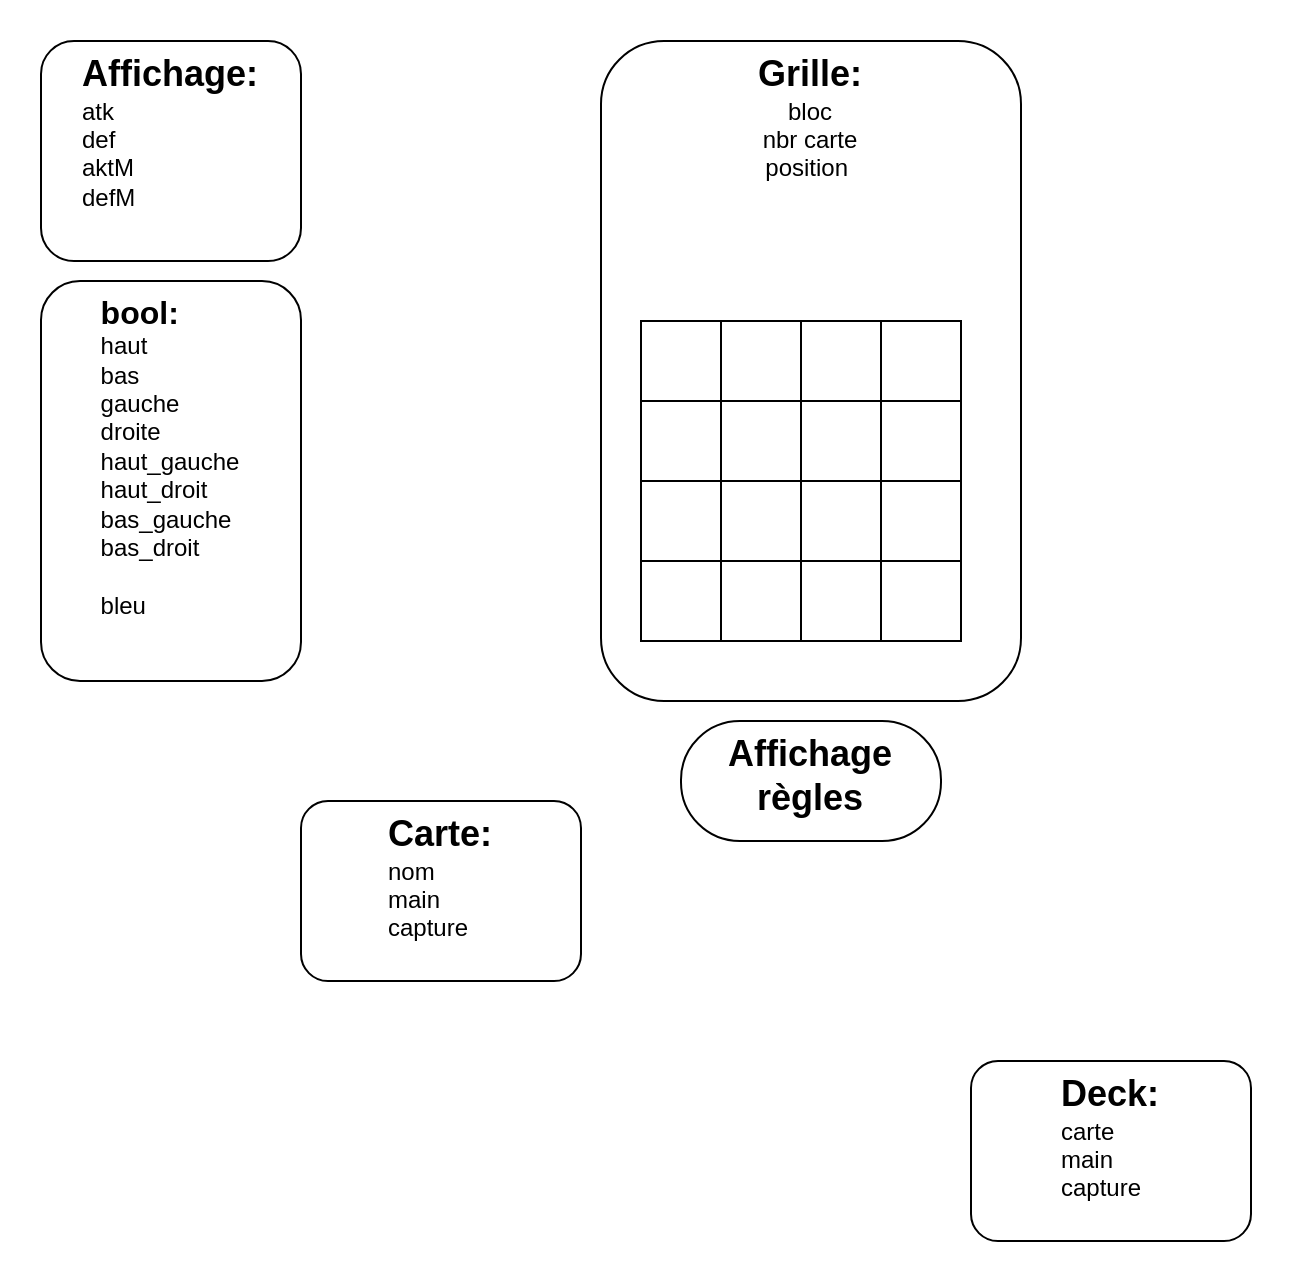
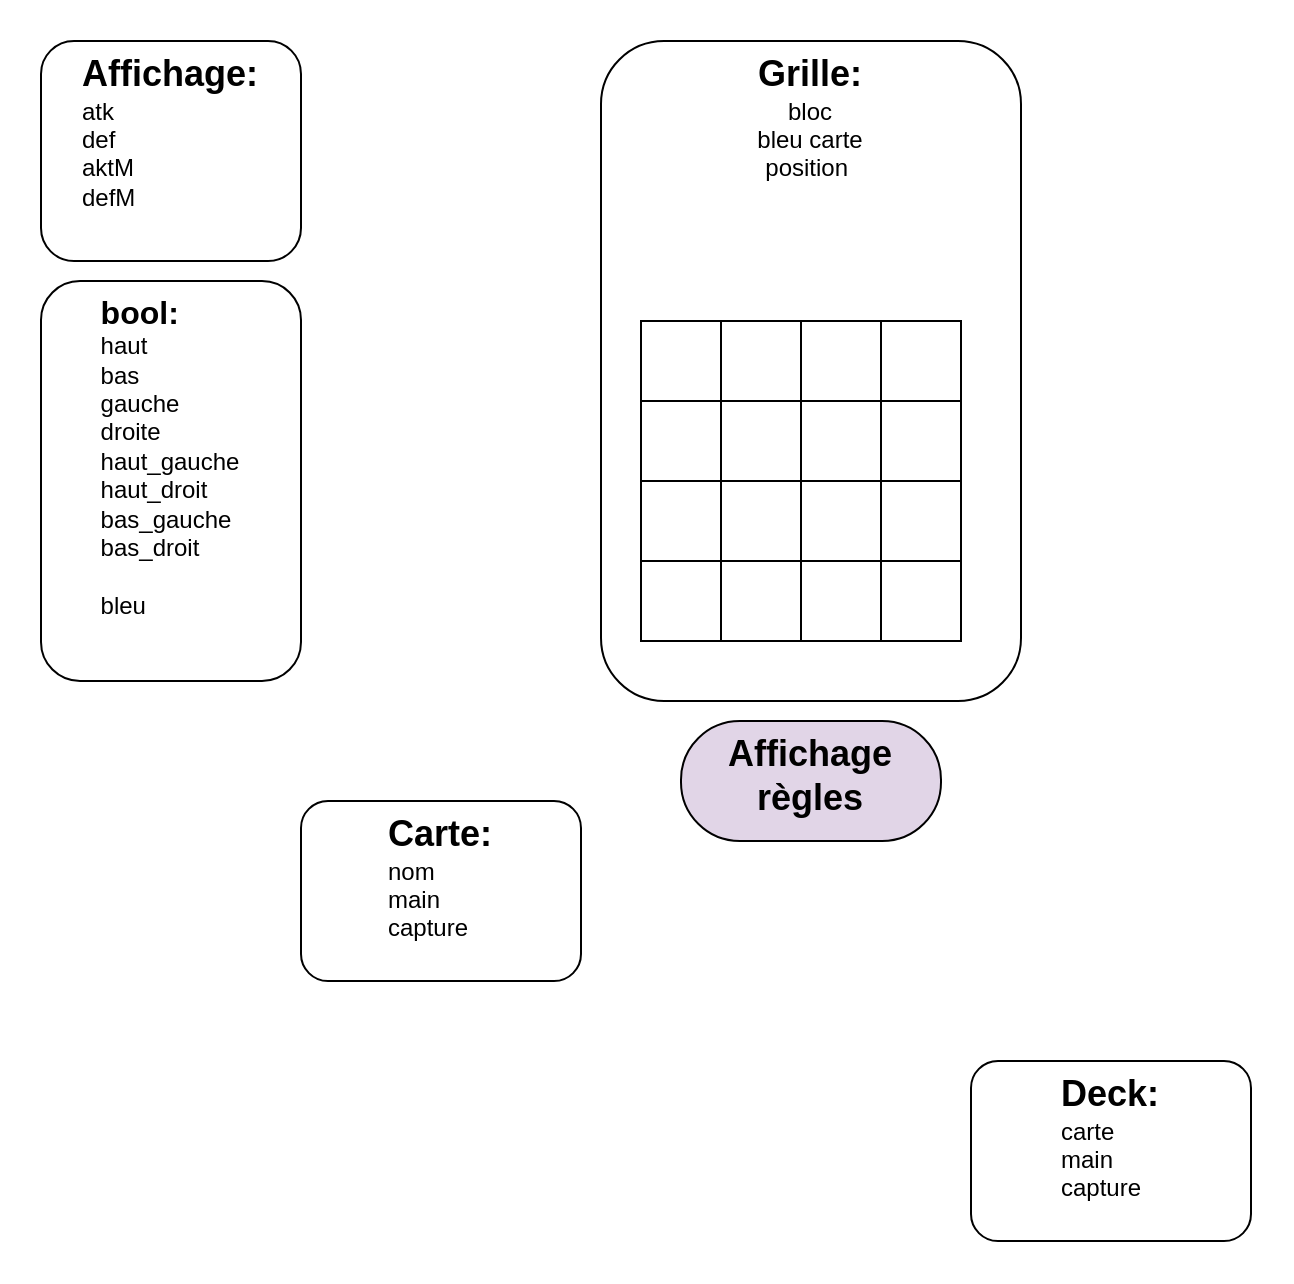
(811, 113) -> (811, 113)
(811, 781) -> (811, 781)
